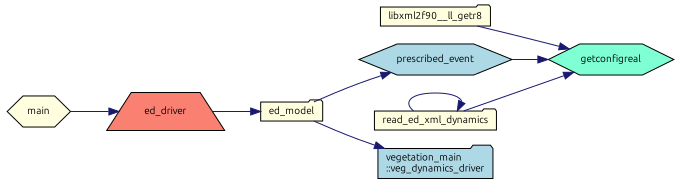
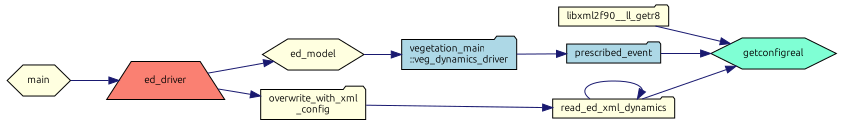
(435, 60) -> (614, 54)
(347, 88) -> (537, 54)
none -> (313, 104)
(292, 112) -> (313, 54)
